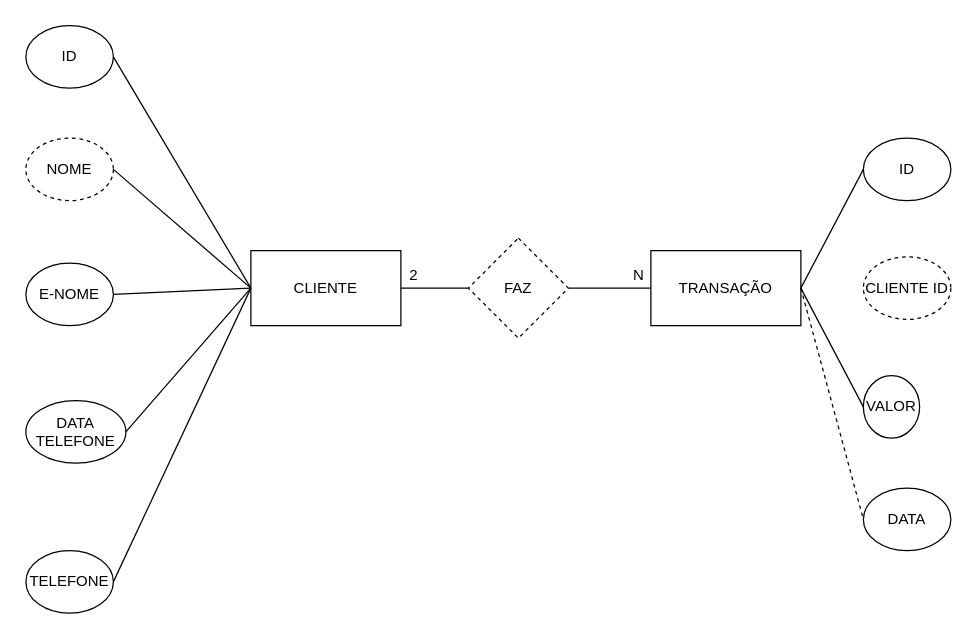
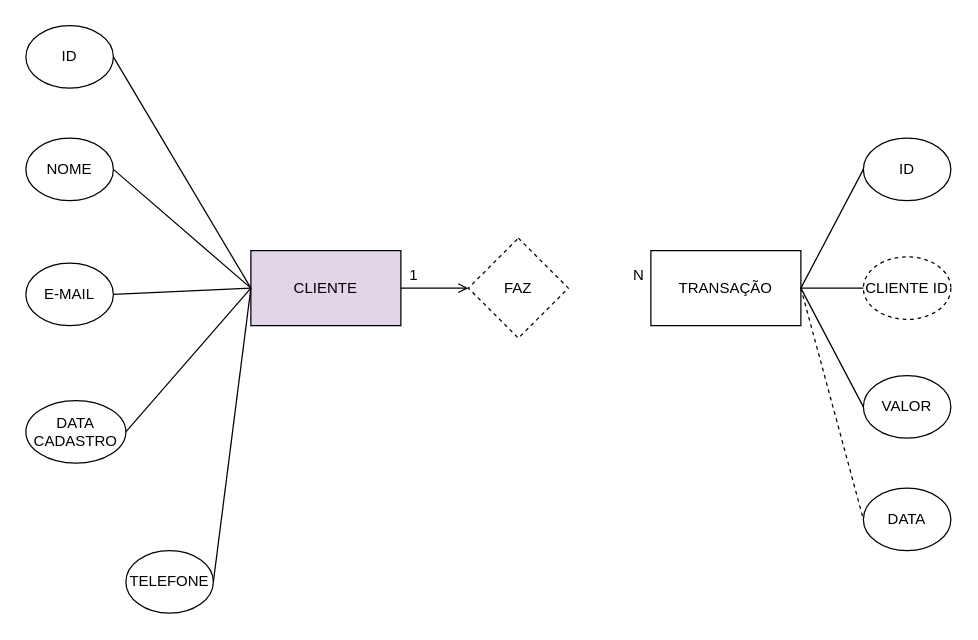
(69, 169) -> (69, 169)
(414, 276) -> (414, 276)
(326, 288) -> (326, 288)
(463, 288) -> (462, 288)
(609, 288) -> none
none -> (833, 288)
(69, 294) -> (69, 294)
(891, 407) -> (907, 407)
(76, 432) -> (76, 432)
(69, 582) -> (169, 582)
